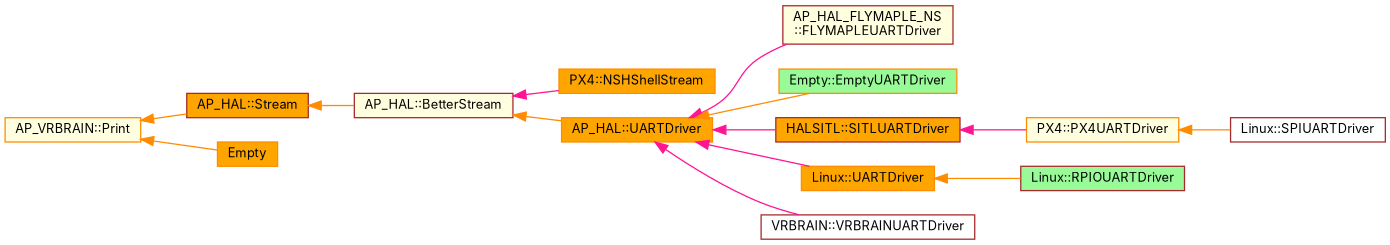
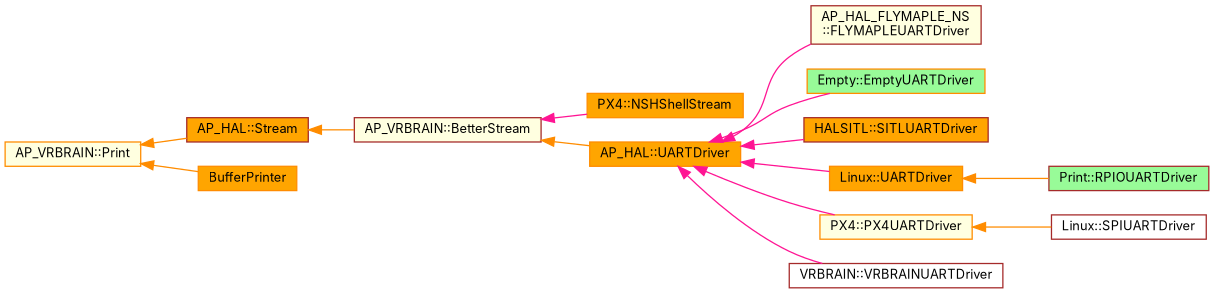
(759, 104) -> (774, 112)
(434, 106) -> (448, 130)
(1000, 130) -> (769, 196)
(248, 154) -> (248, 178)
(1103, 178) -> (1129, 178)
